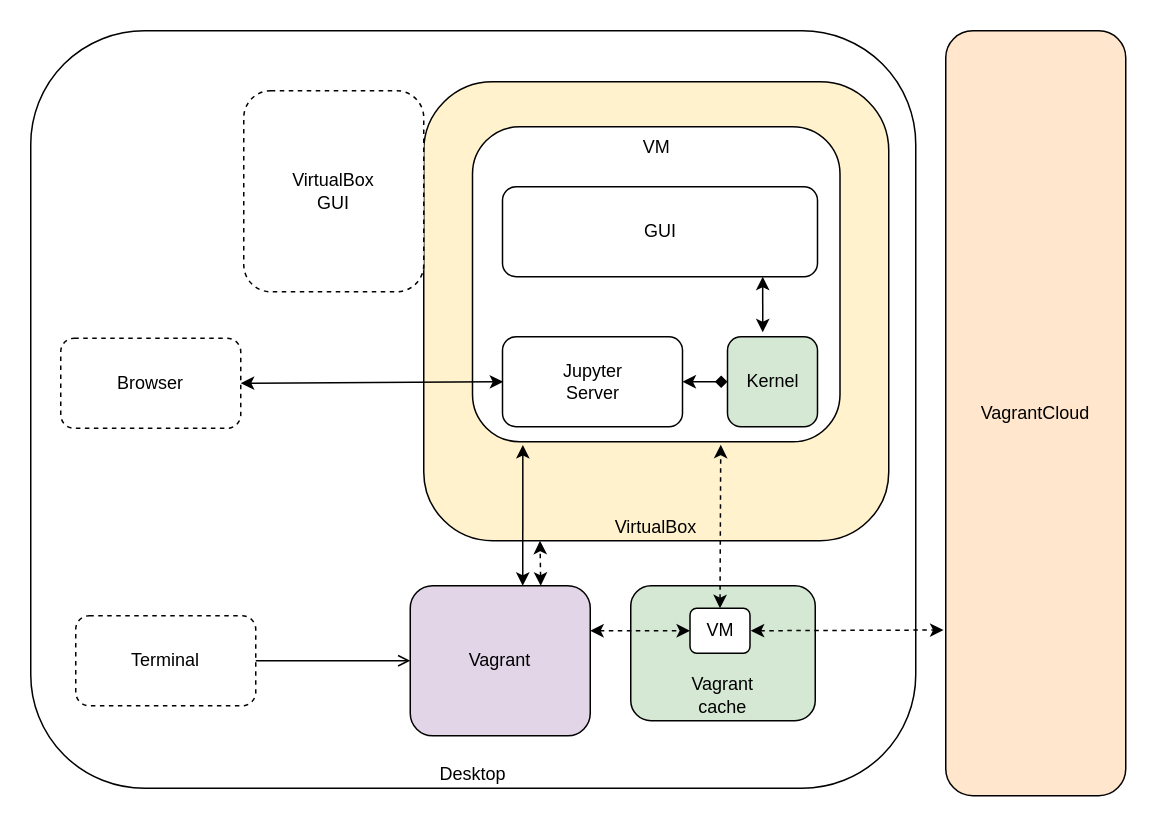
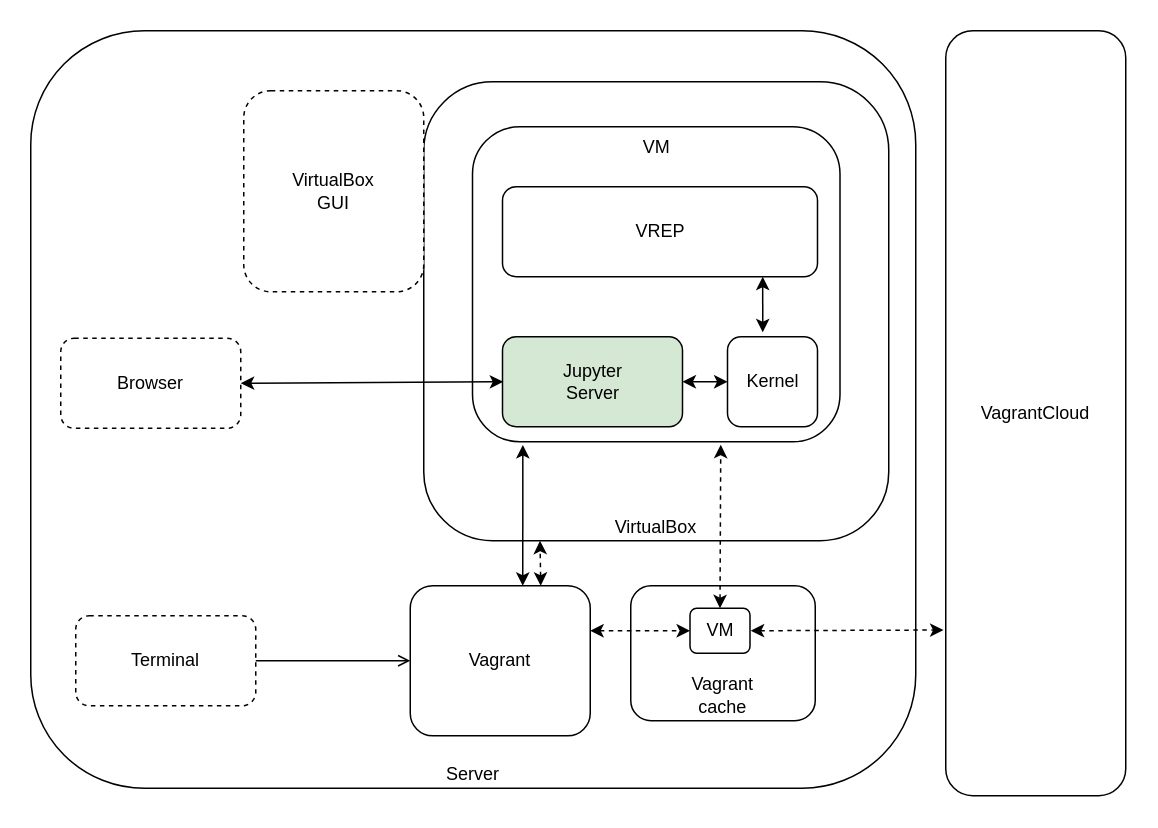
(661, 232) -> (661, 232)
(593, 382) -> (593, 382)
(715, 382) -> (716, 382)
(773, 382) -> (773, 382)
(1036, 413) -> (1036, 413)
(656, 525) -> (656, 525)
(500, 661) -> (500, 661)
(723, 695) -> (723, 695)
(473, 773) -> (473, 773)
